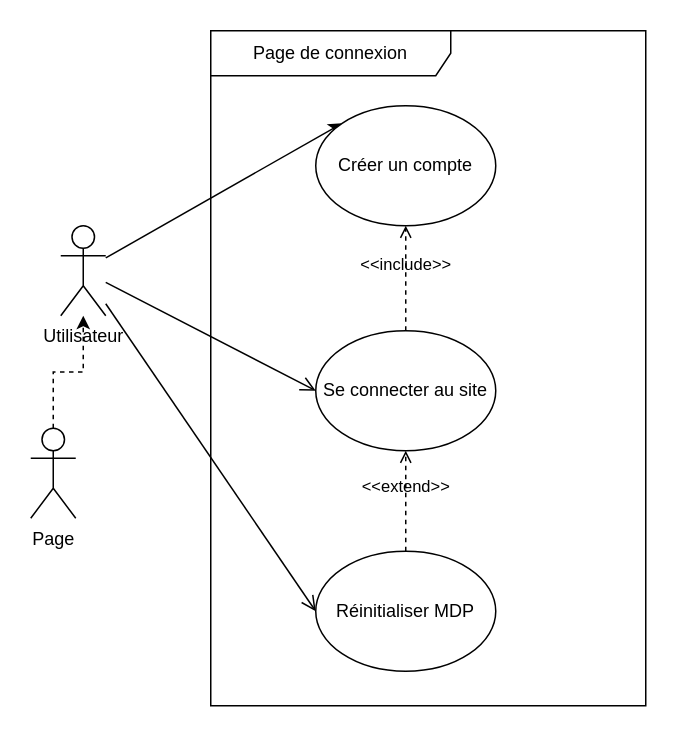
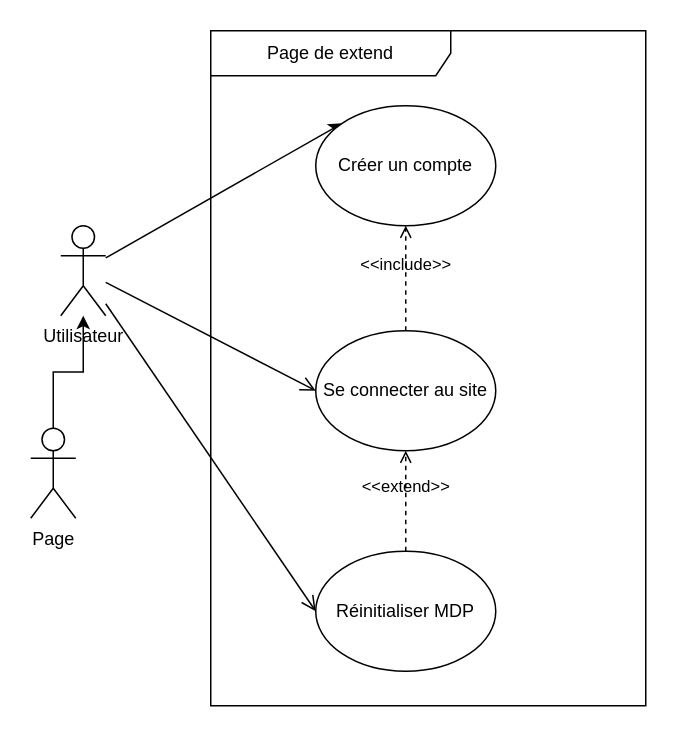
(331, 53) -> (331, 53)
(64, 372) -> (64, 372)
